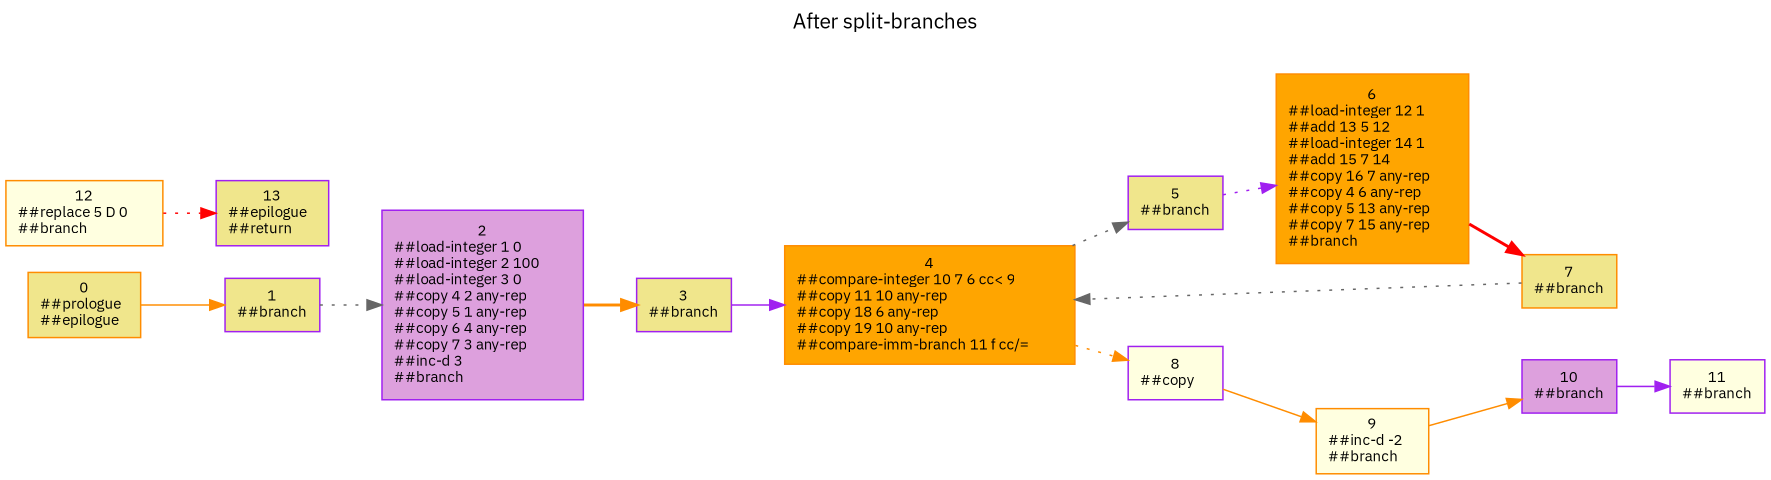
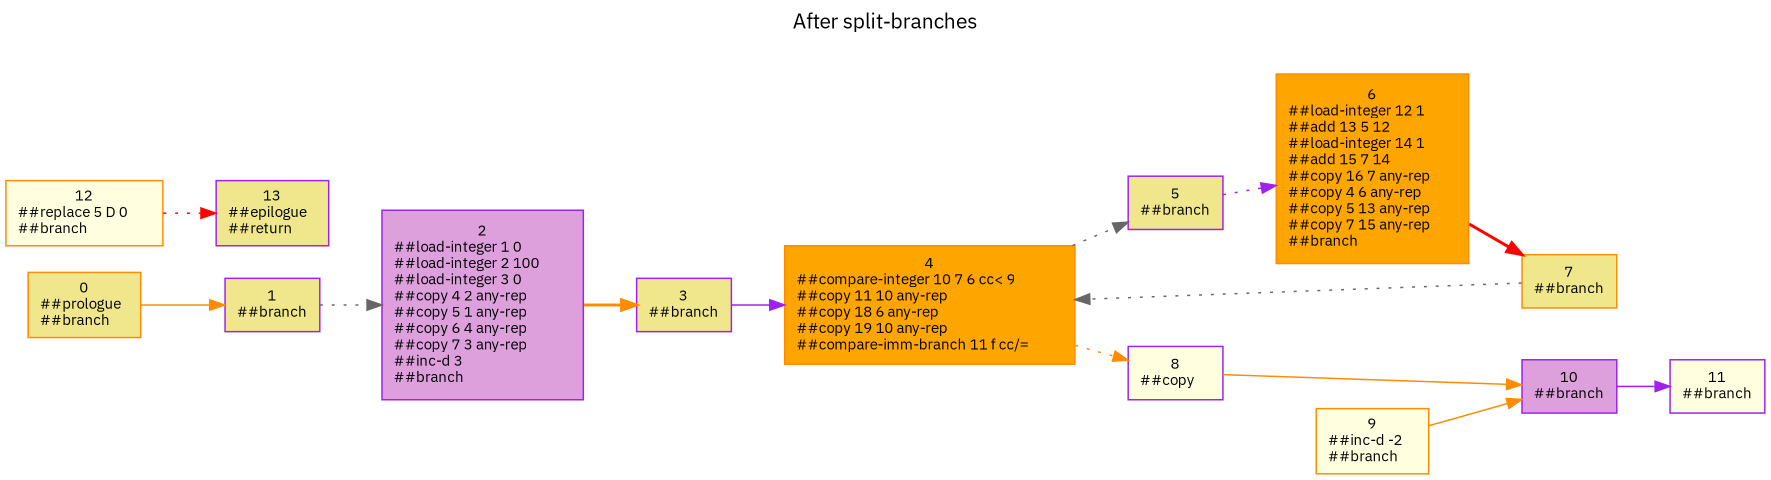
(84, 305) -> (84, 305)
(1262, 403) -> (1365, 380)
